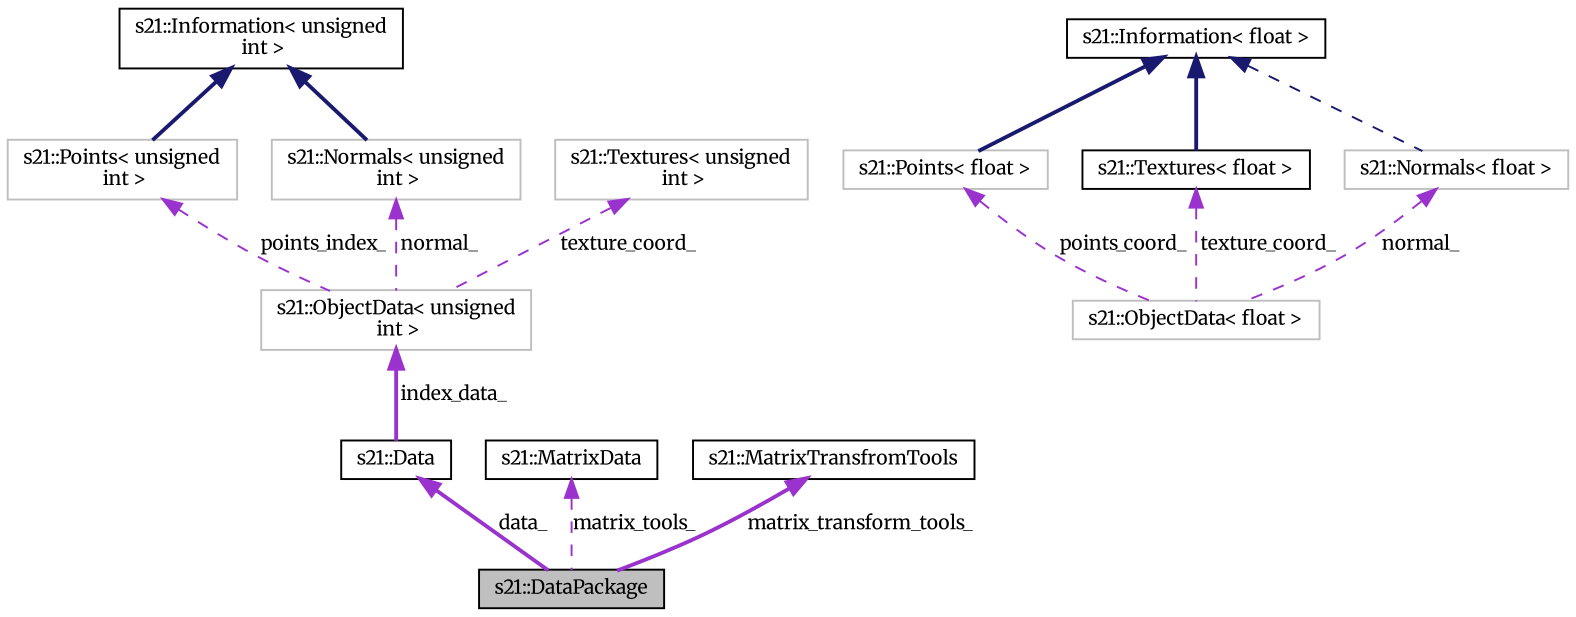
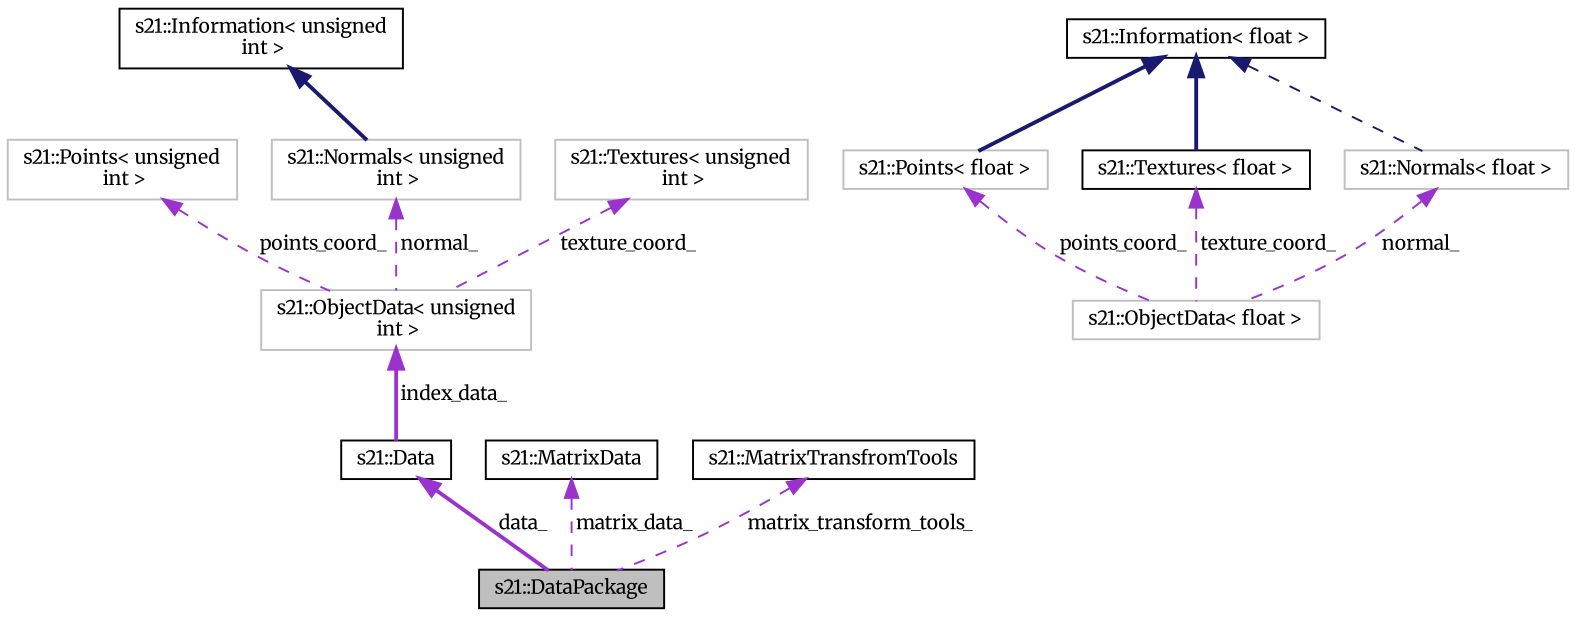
(185, 111) -> none
(322, 245) -> (322, 245)
(633, 524) -> (633, 524)
(705, 534) -> (705, 534)
